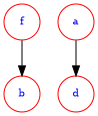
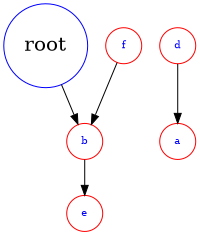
none -> (46, 46)
(76, 53) -> (178, 88)
none -> (85, 213)
